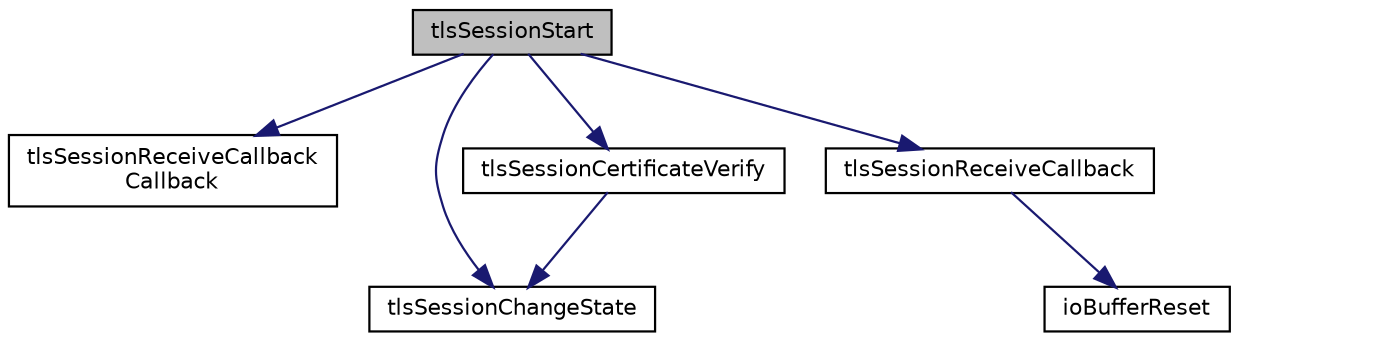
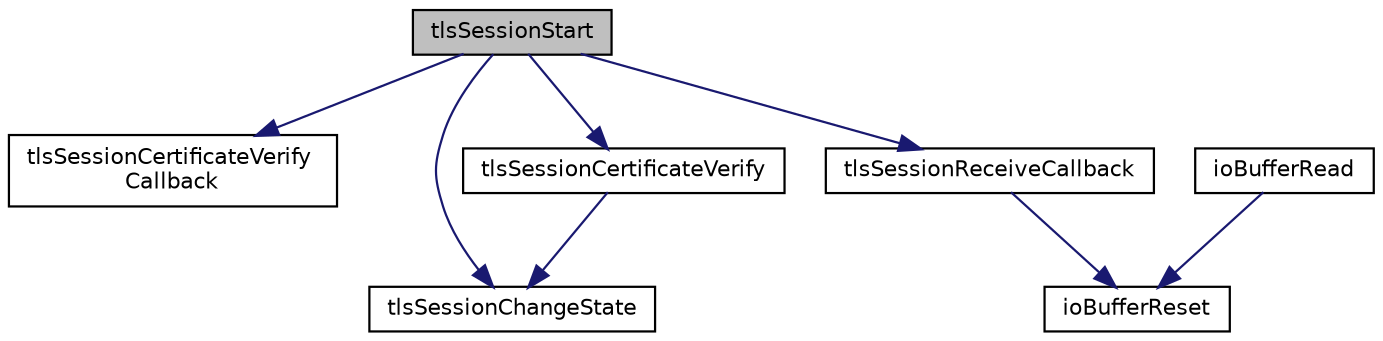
(173, 171) -> (173, 171)
none -> (1284, 171)
